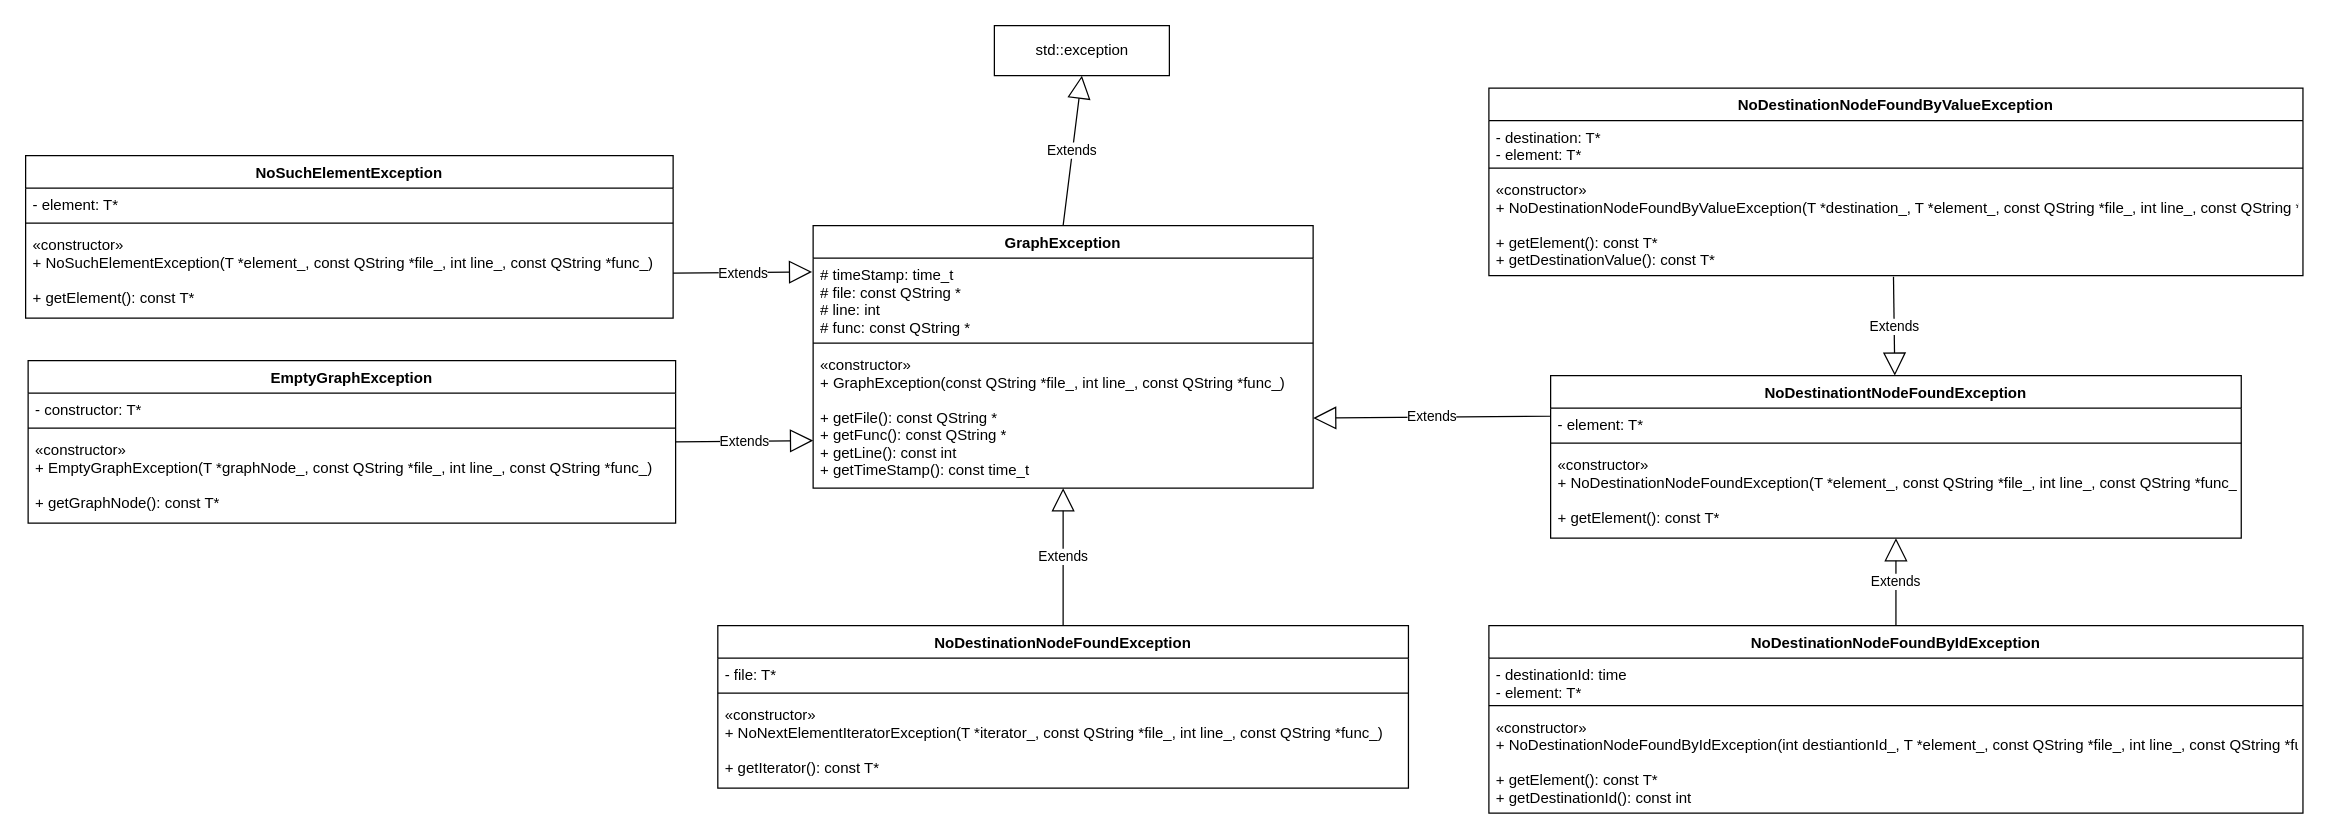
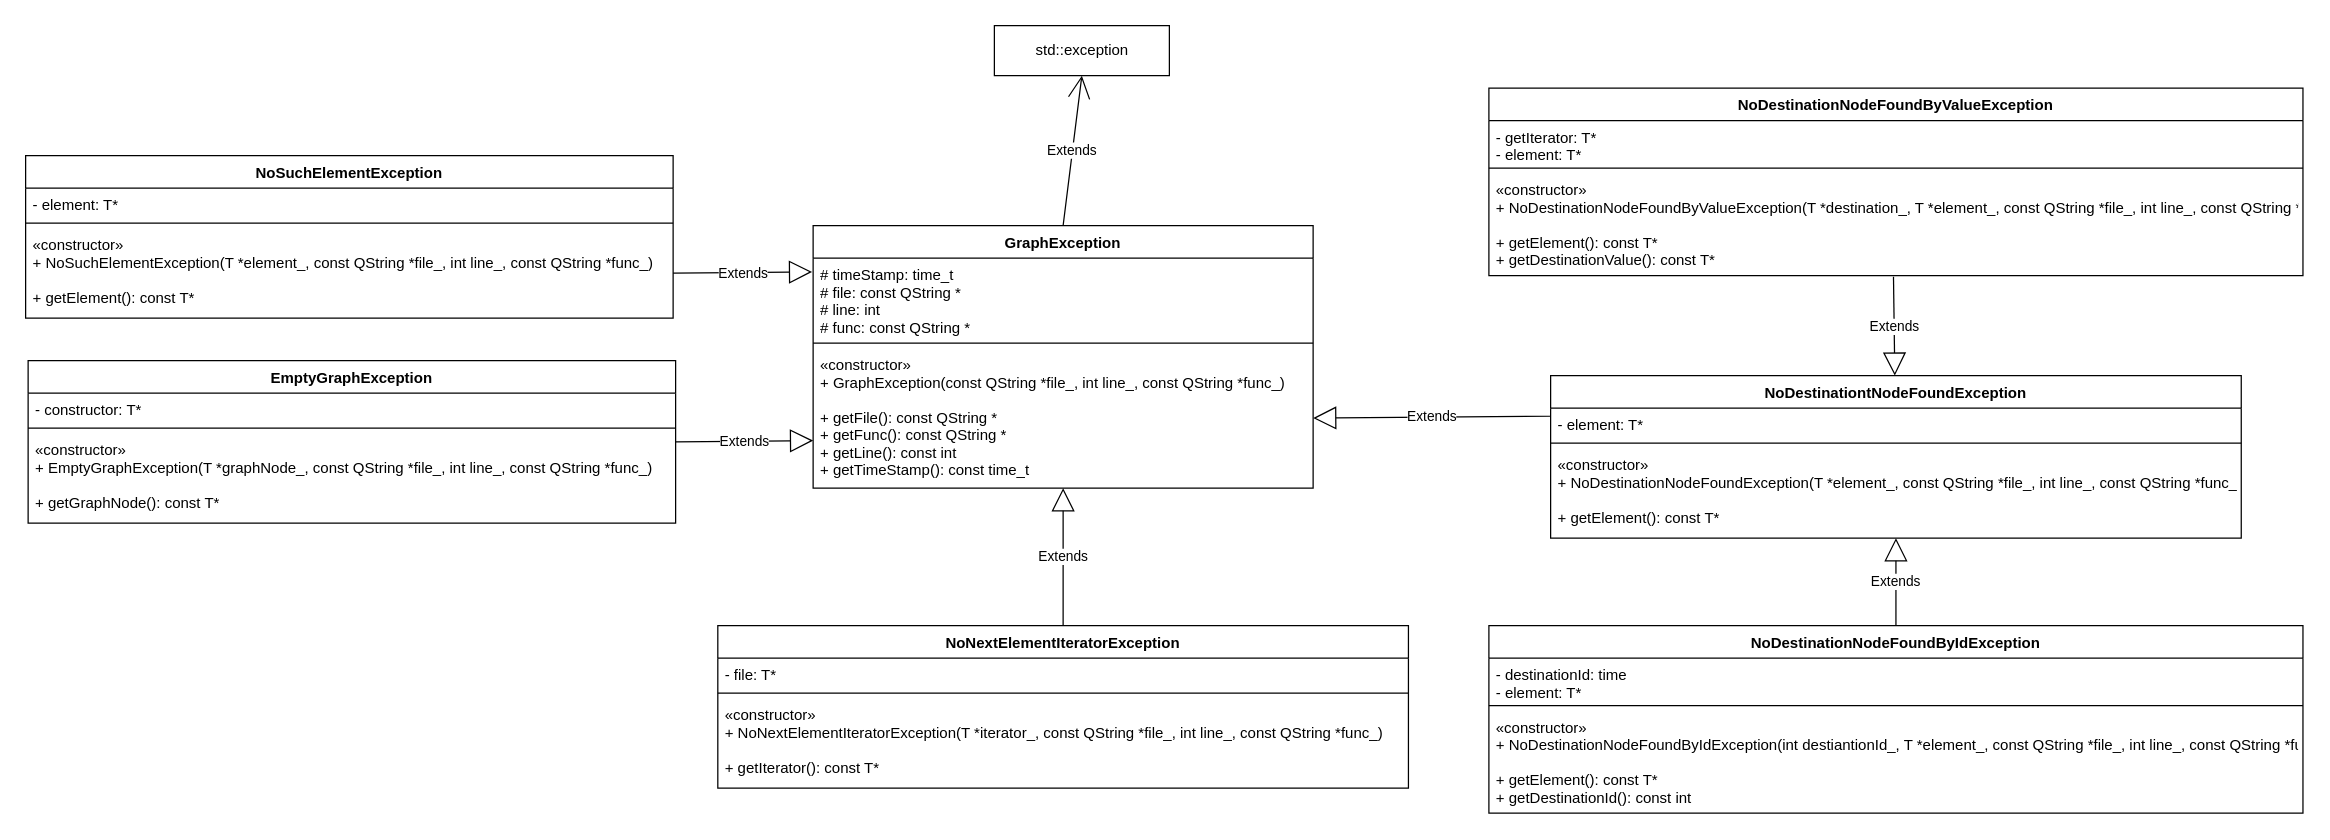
(1079, 99) -> (1080, 89)
(1557, 138) -> (1561, 138)
(1063, 643) -> (1063, 643)
